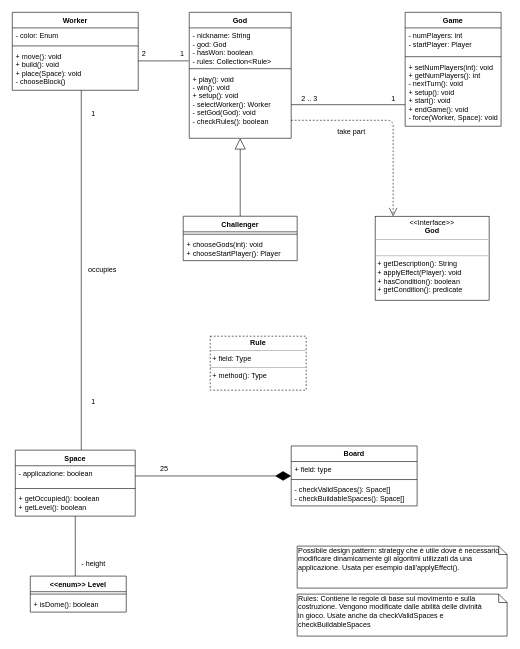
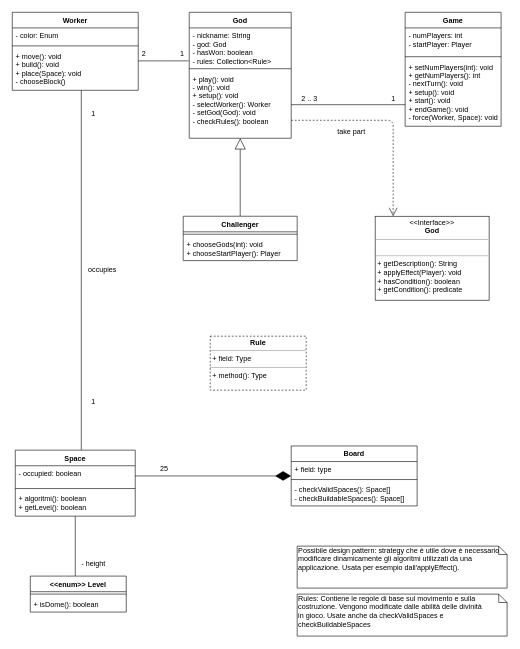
(58, 474) -> (52, 474)
(62, 499) -> (56, 499)
